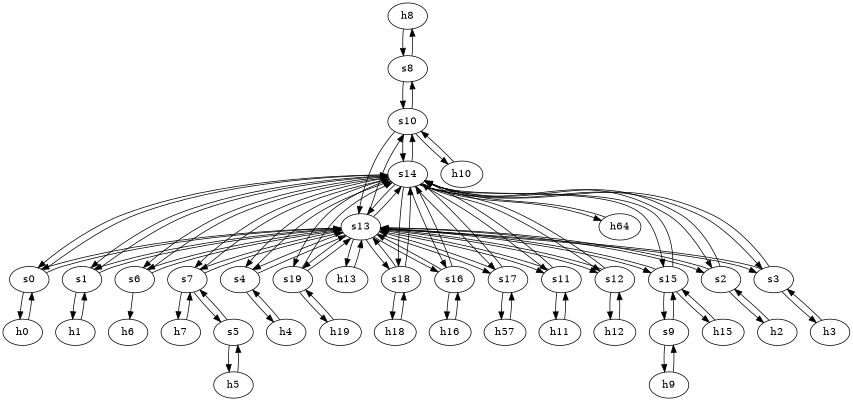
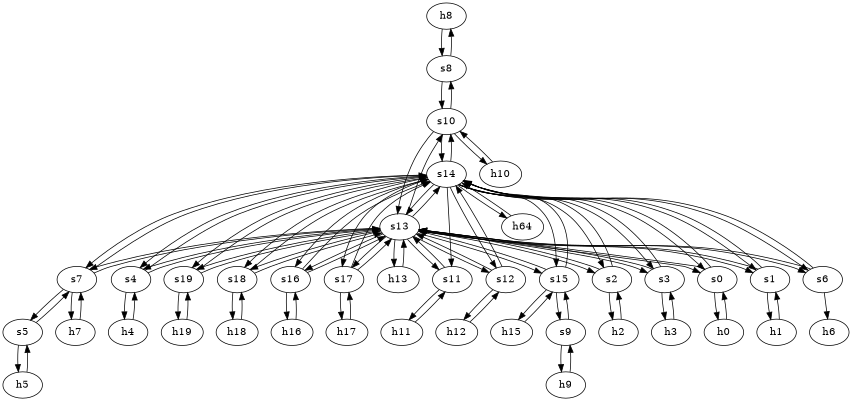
(495, 222) -> none
(505, 332) -> (347, 332)
